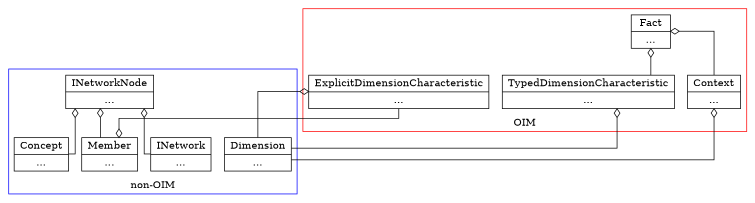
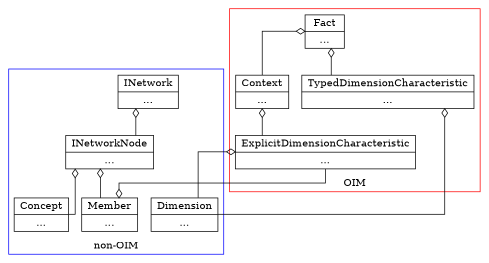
(144, 139) -> (136, 126)
(524, 160) -> (262, 126)
